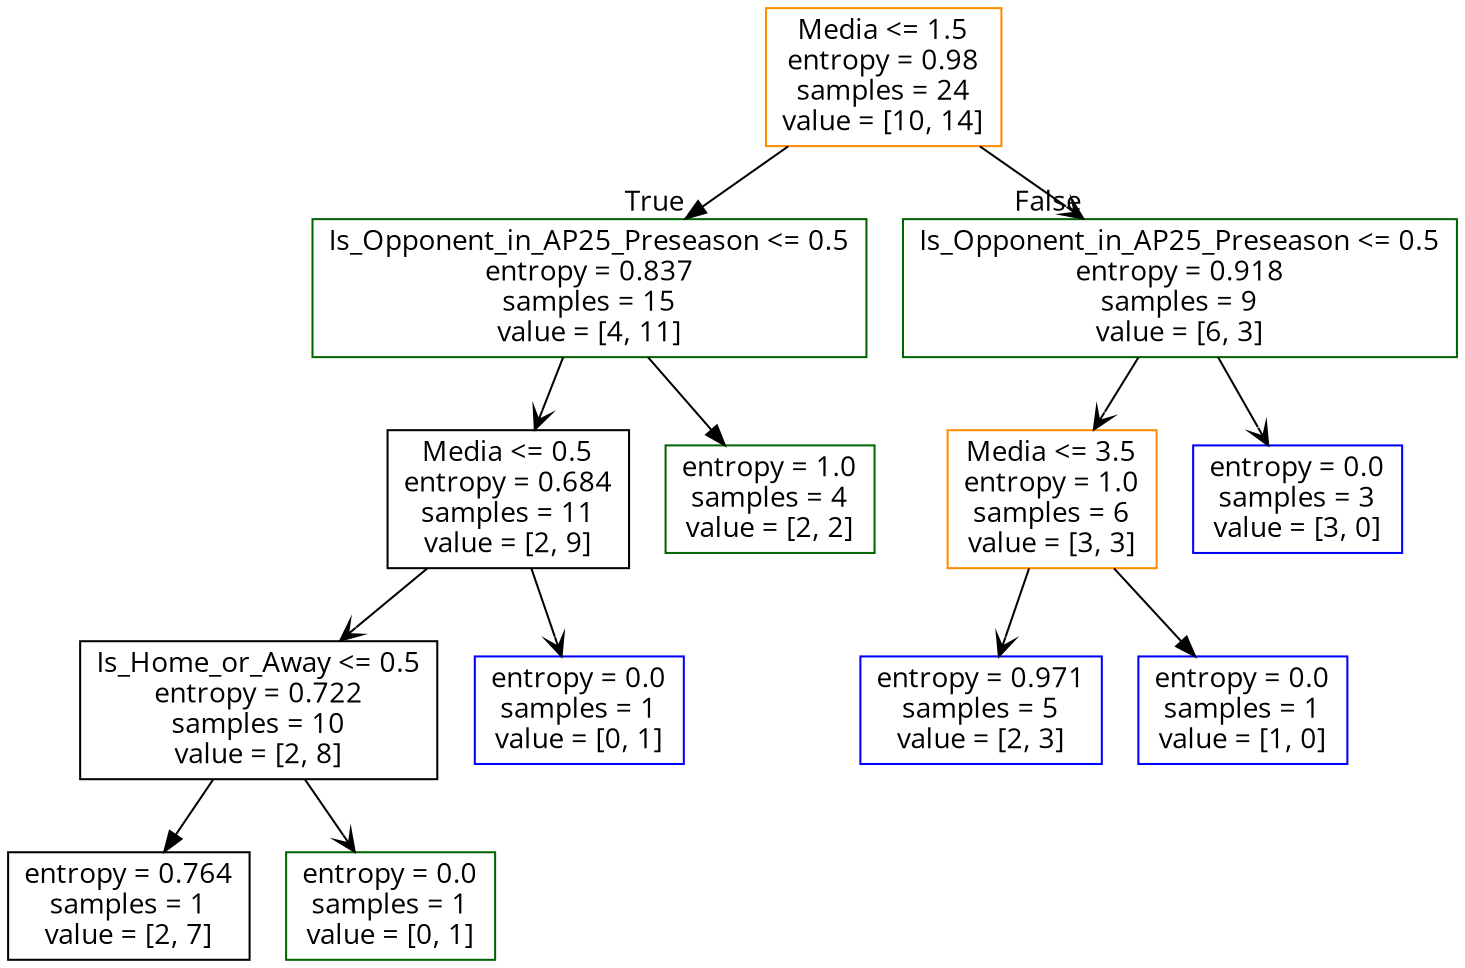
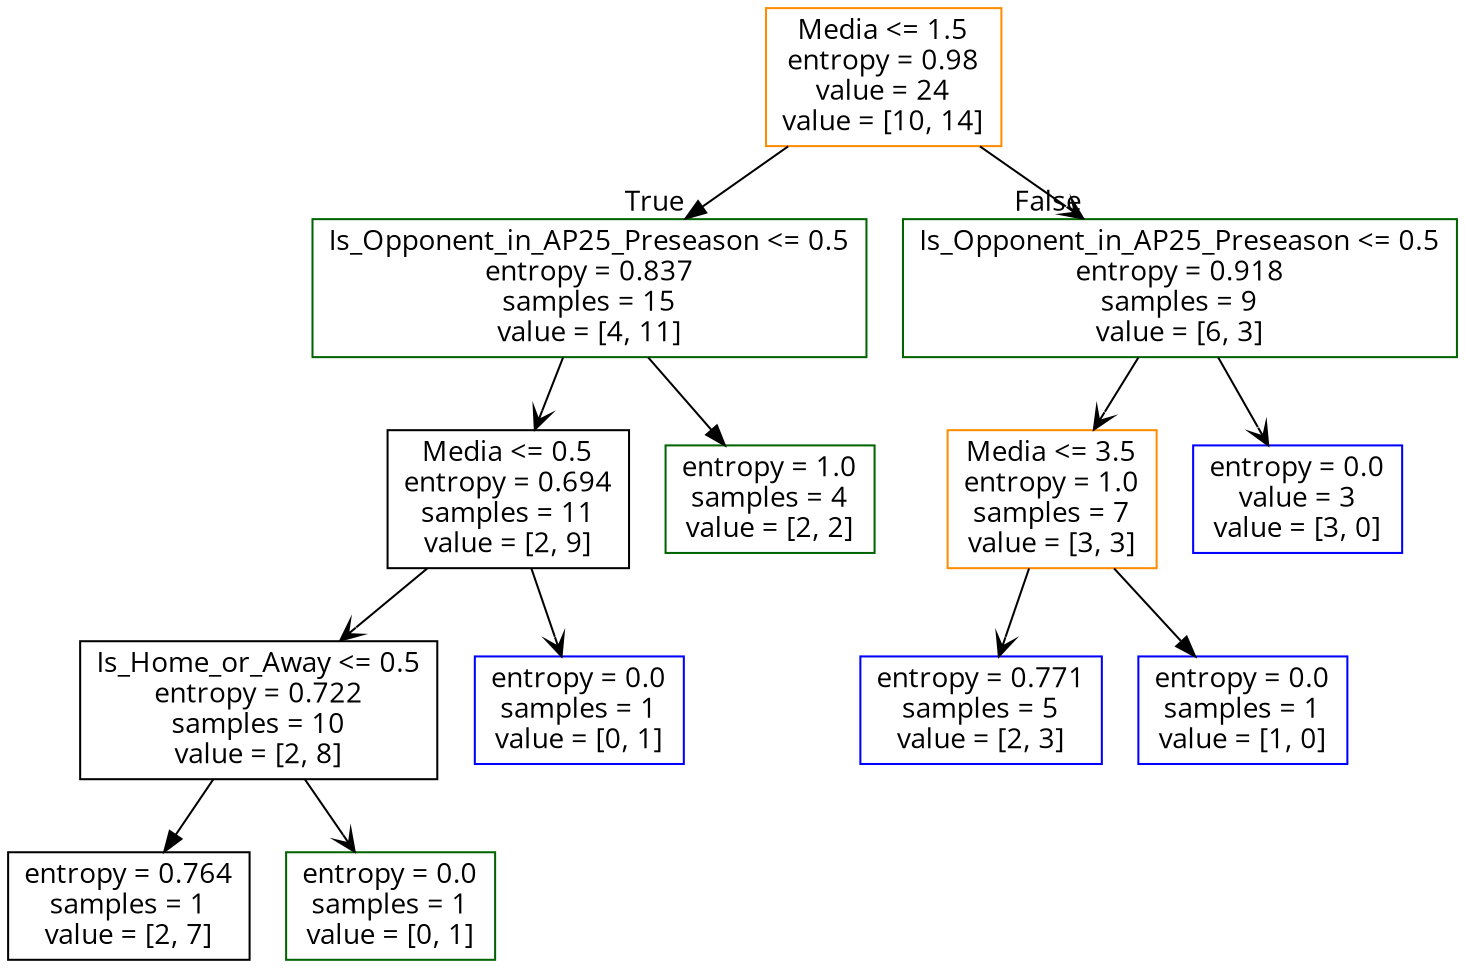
(884, 77) -> (884, 77)
(508, 499) -> (508, 499)
(1052, 499) -> (1052, 499)
(1298, 499) -> (1298, 499)
(981, 710) -> (981, 710)
